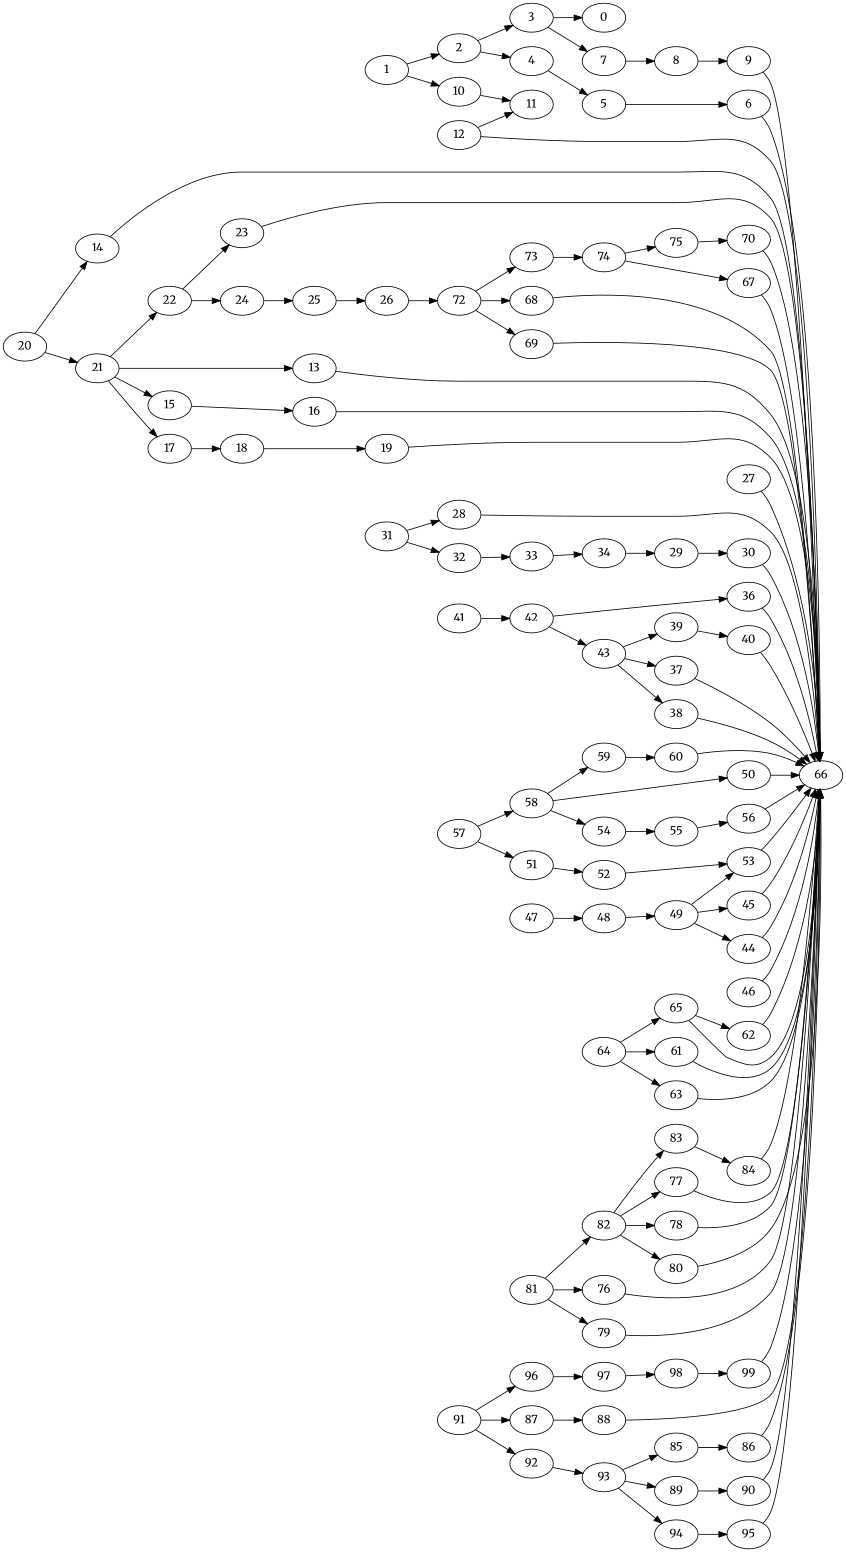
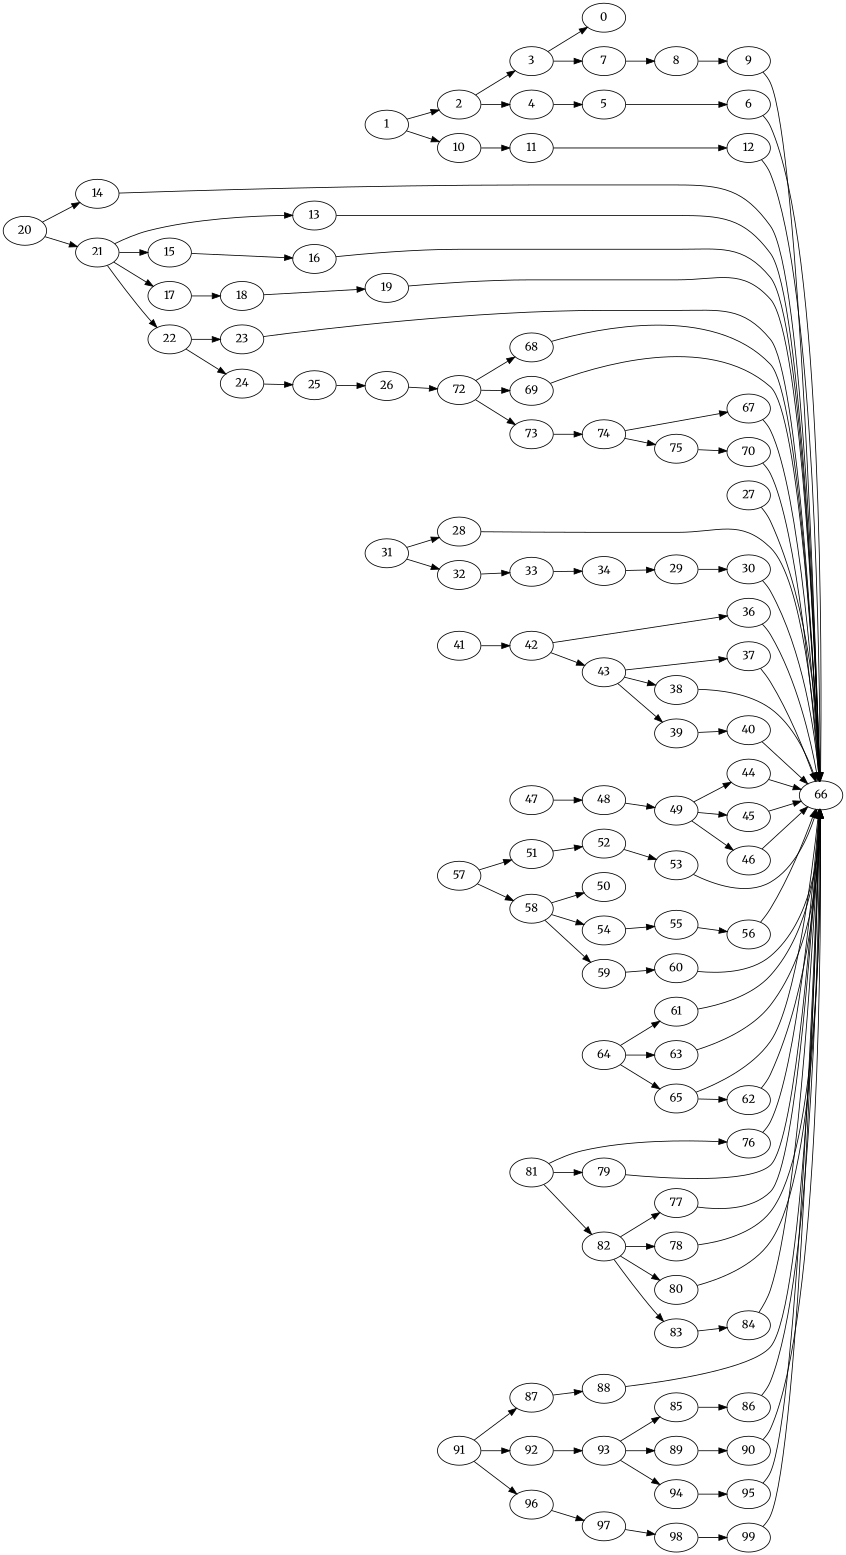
(492, 121) -> (636, 148)
(781, 775) -> none
(709, 891) -> (709, 833)
